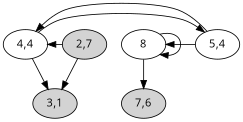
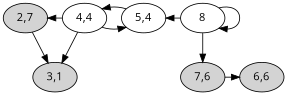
(59, 44) -> (59, 18)
(186, 44) -> (177, 18)
none -> (262, 77)
